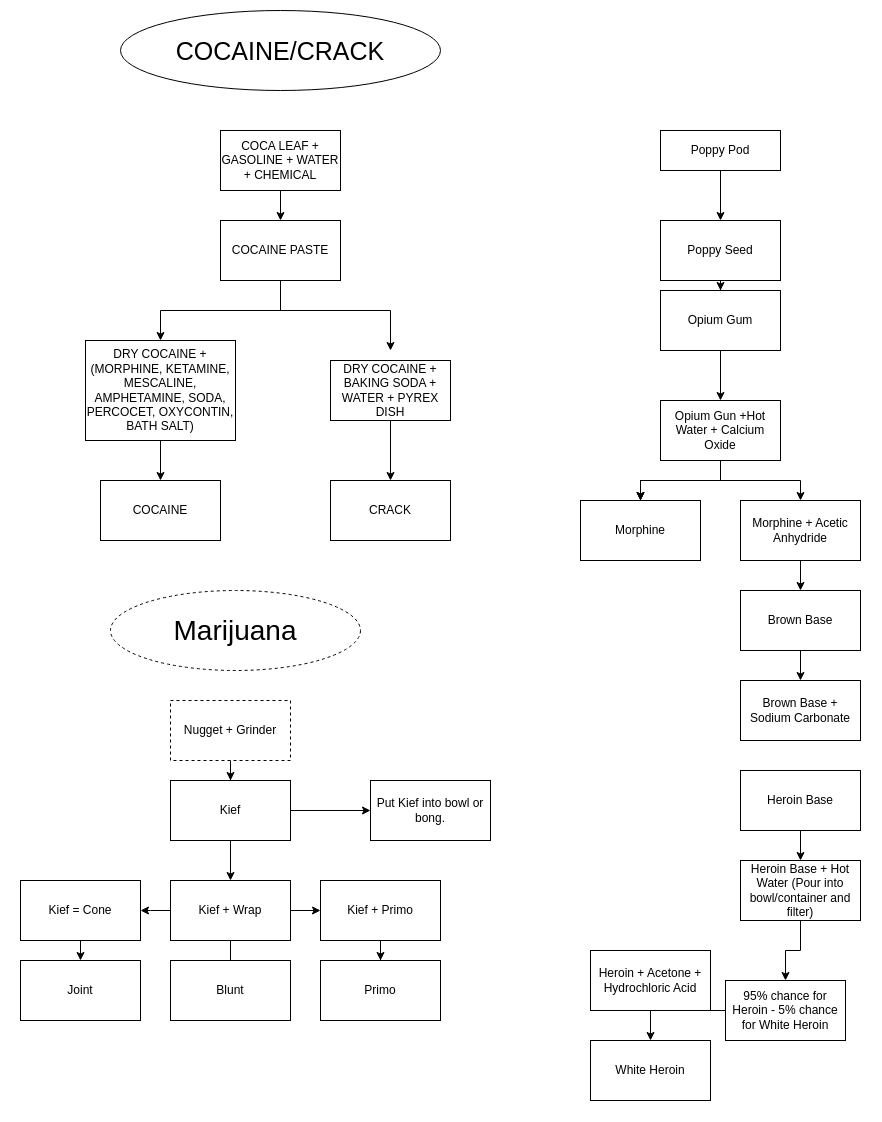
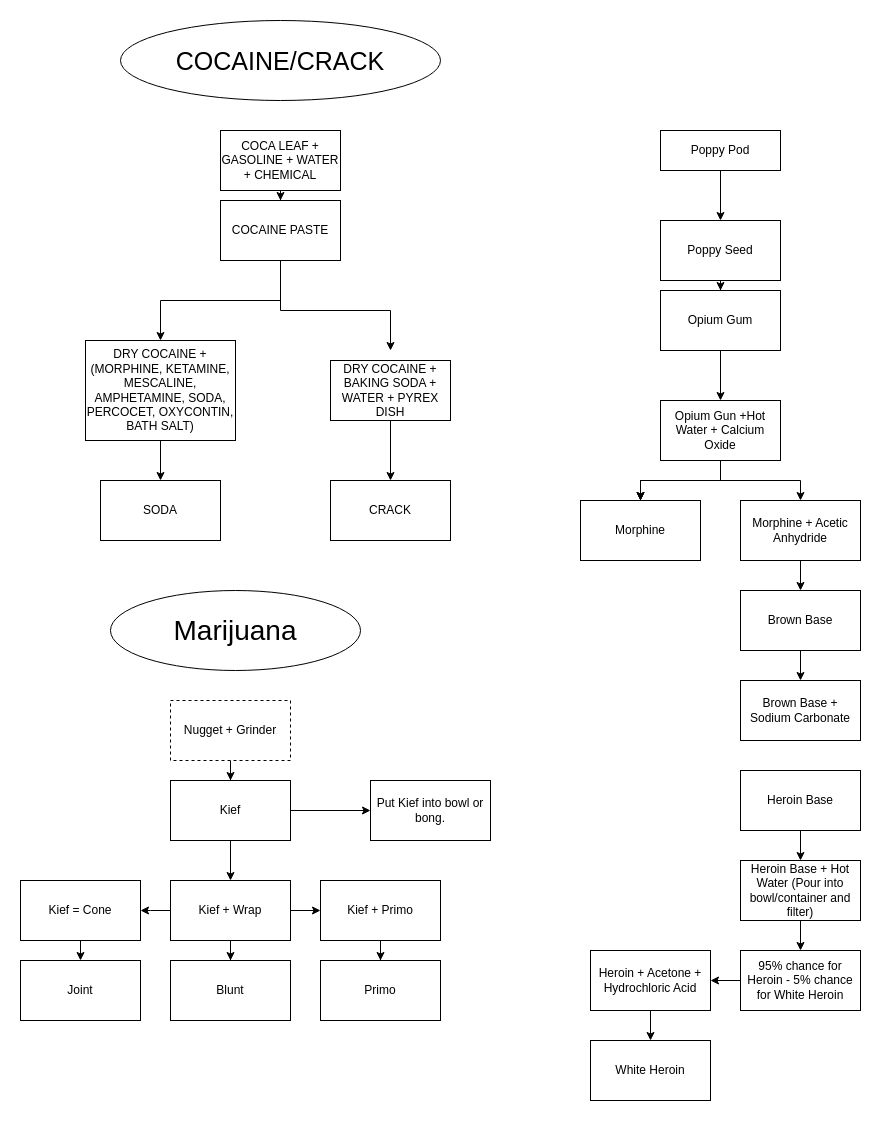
(281, 51) -> (281, 61)
(281, 251) -> (281, 231)
(161, 511) -> (161, 511)
(236, 631) -> (236, 631)
(231, 955) -> (231, 952)
(786, 1011) -> (801, 981)
